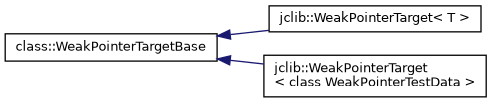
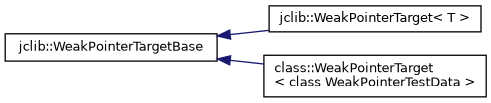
(111, 47) -> (111, 47)
(375, 76) -> (375, 76)
